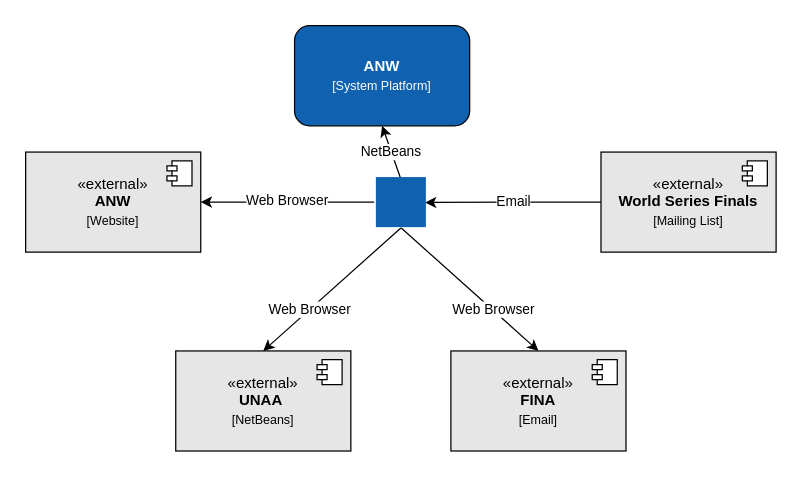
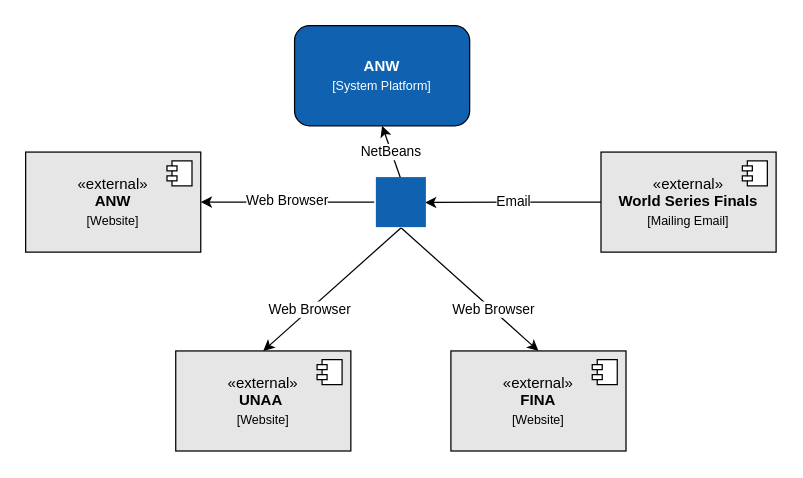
(688, 202) -> (688, 202)
(263, 401) -> (263, 401)
(538, 401) -> (538, 401)
